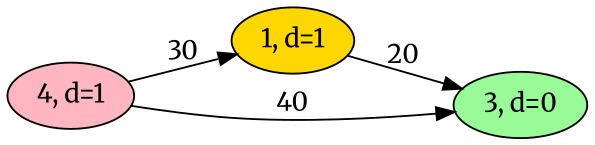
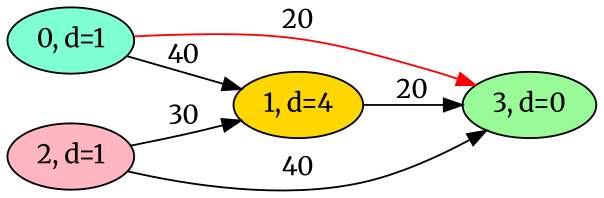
none -> (71, 41)
(293, 41) -> (298, 105)
(71, 96) -> (71, 157)
